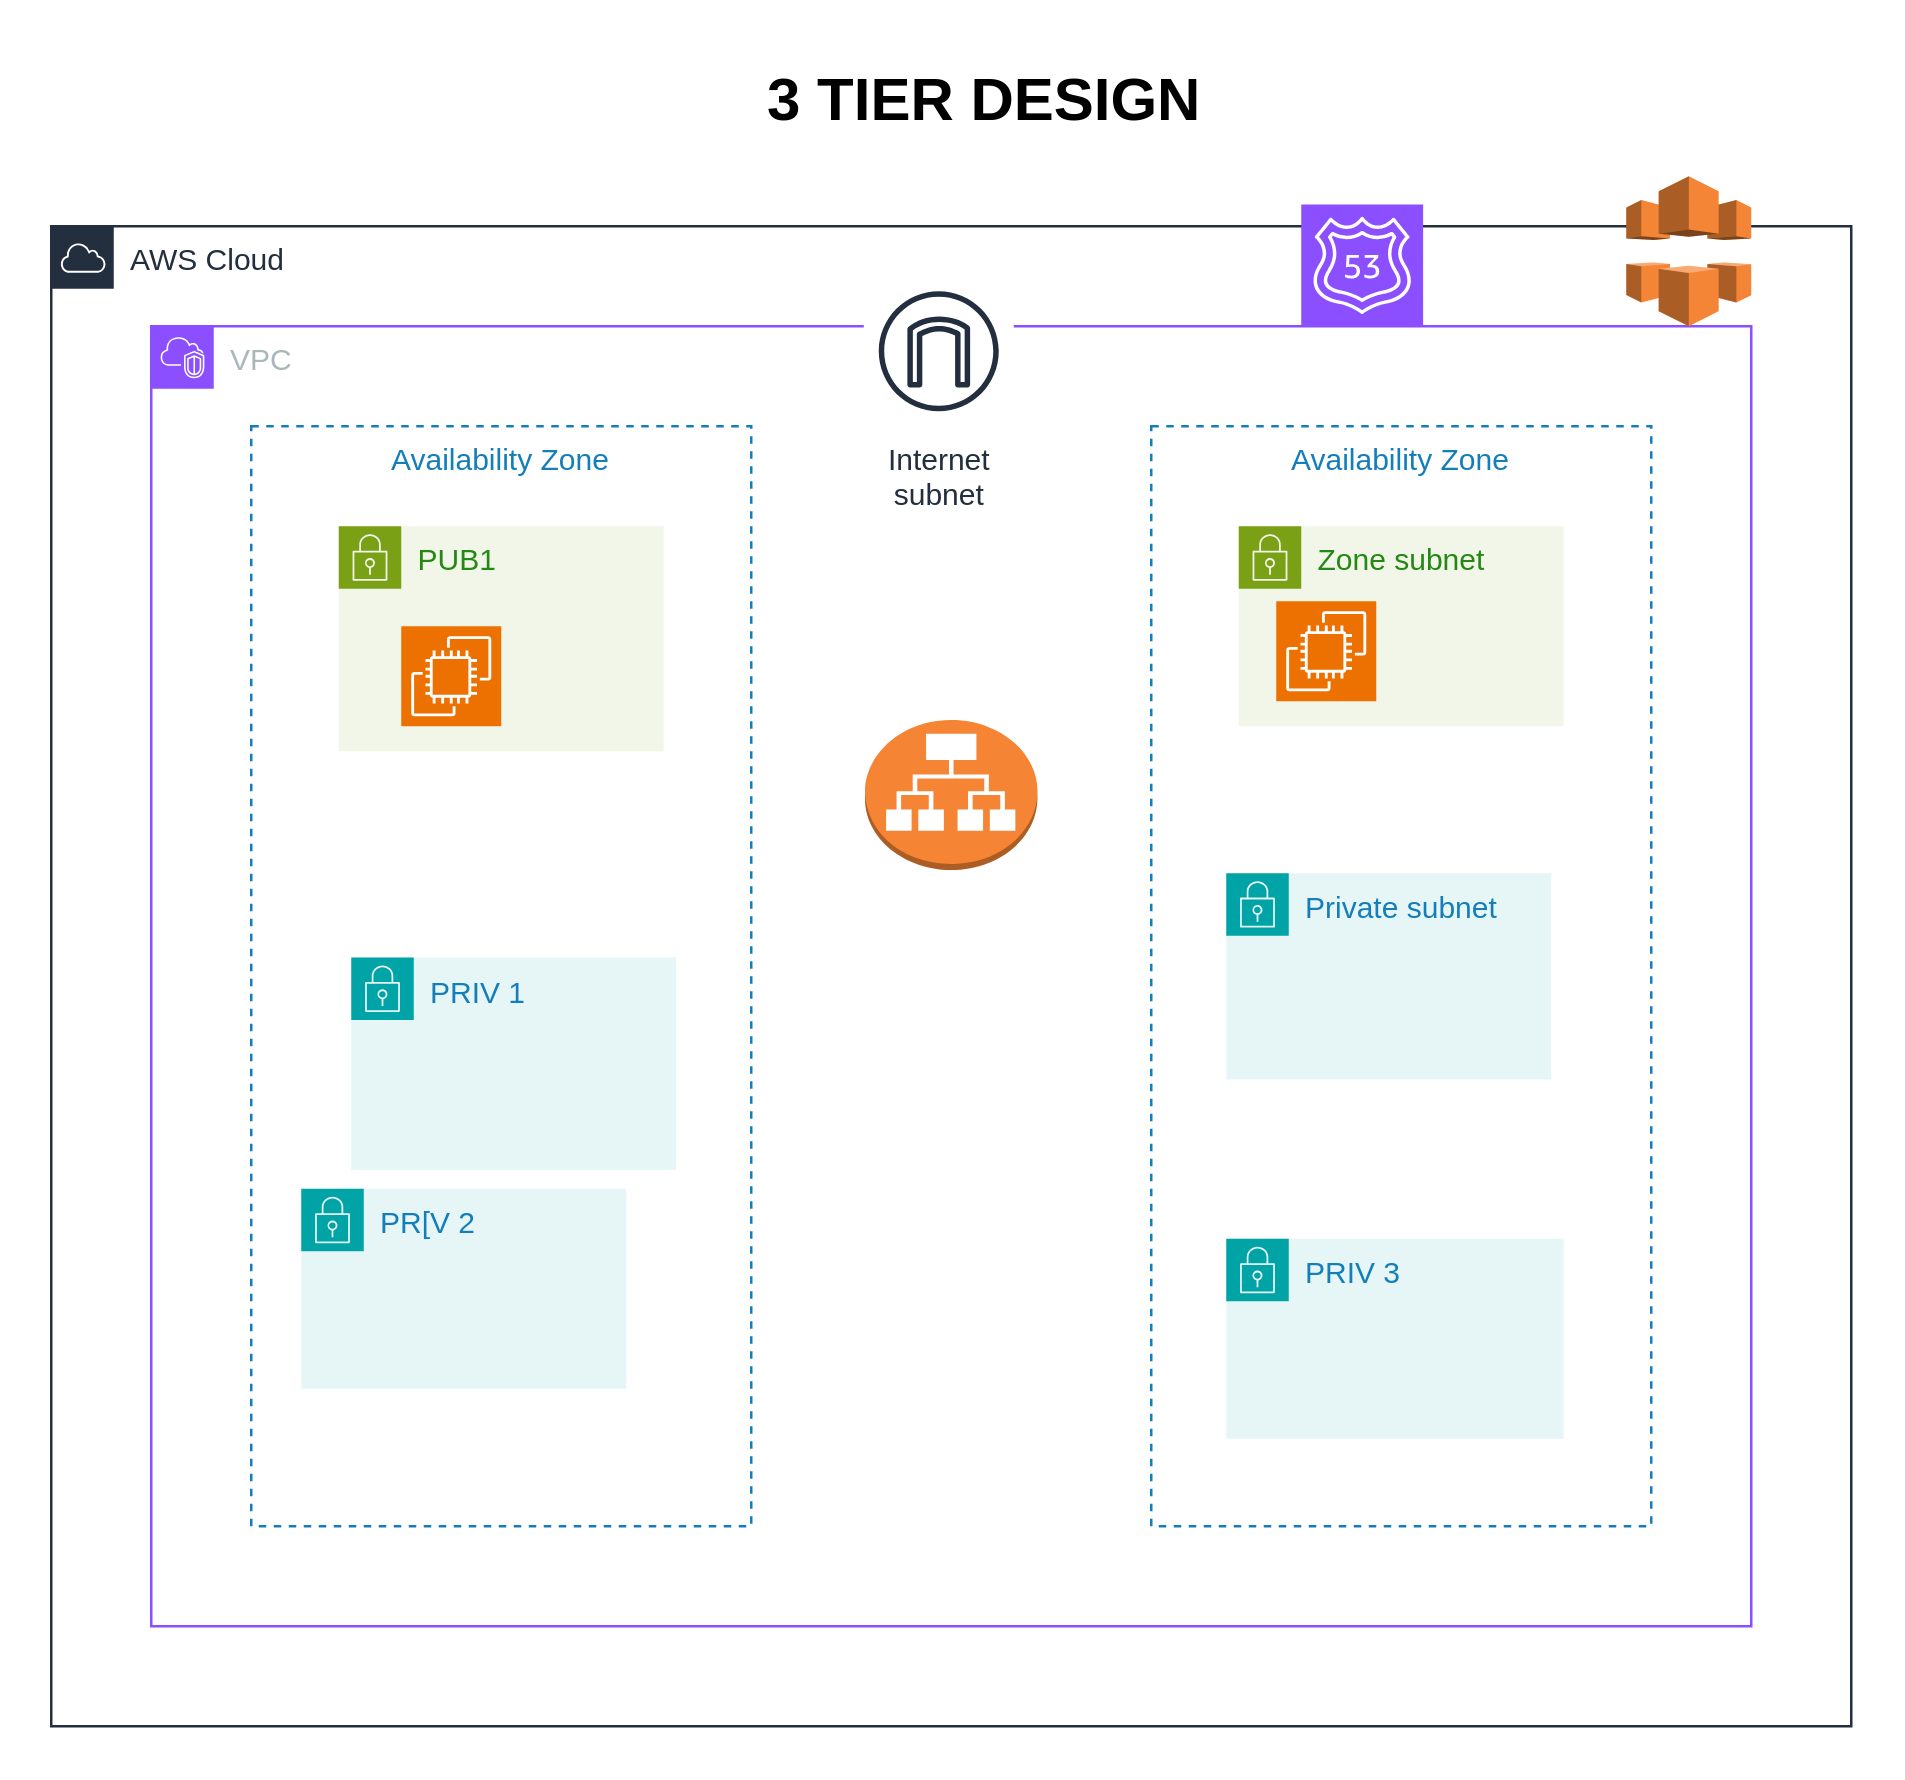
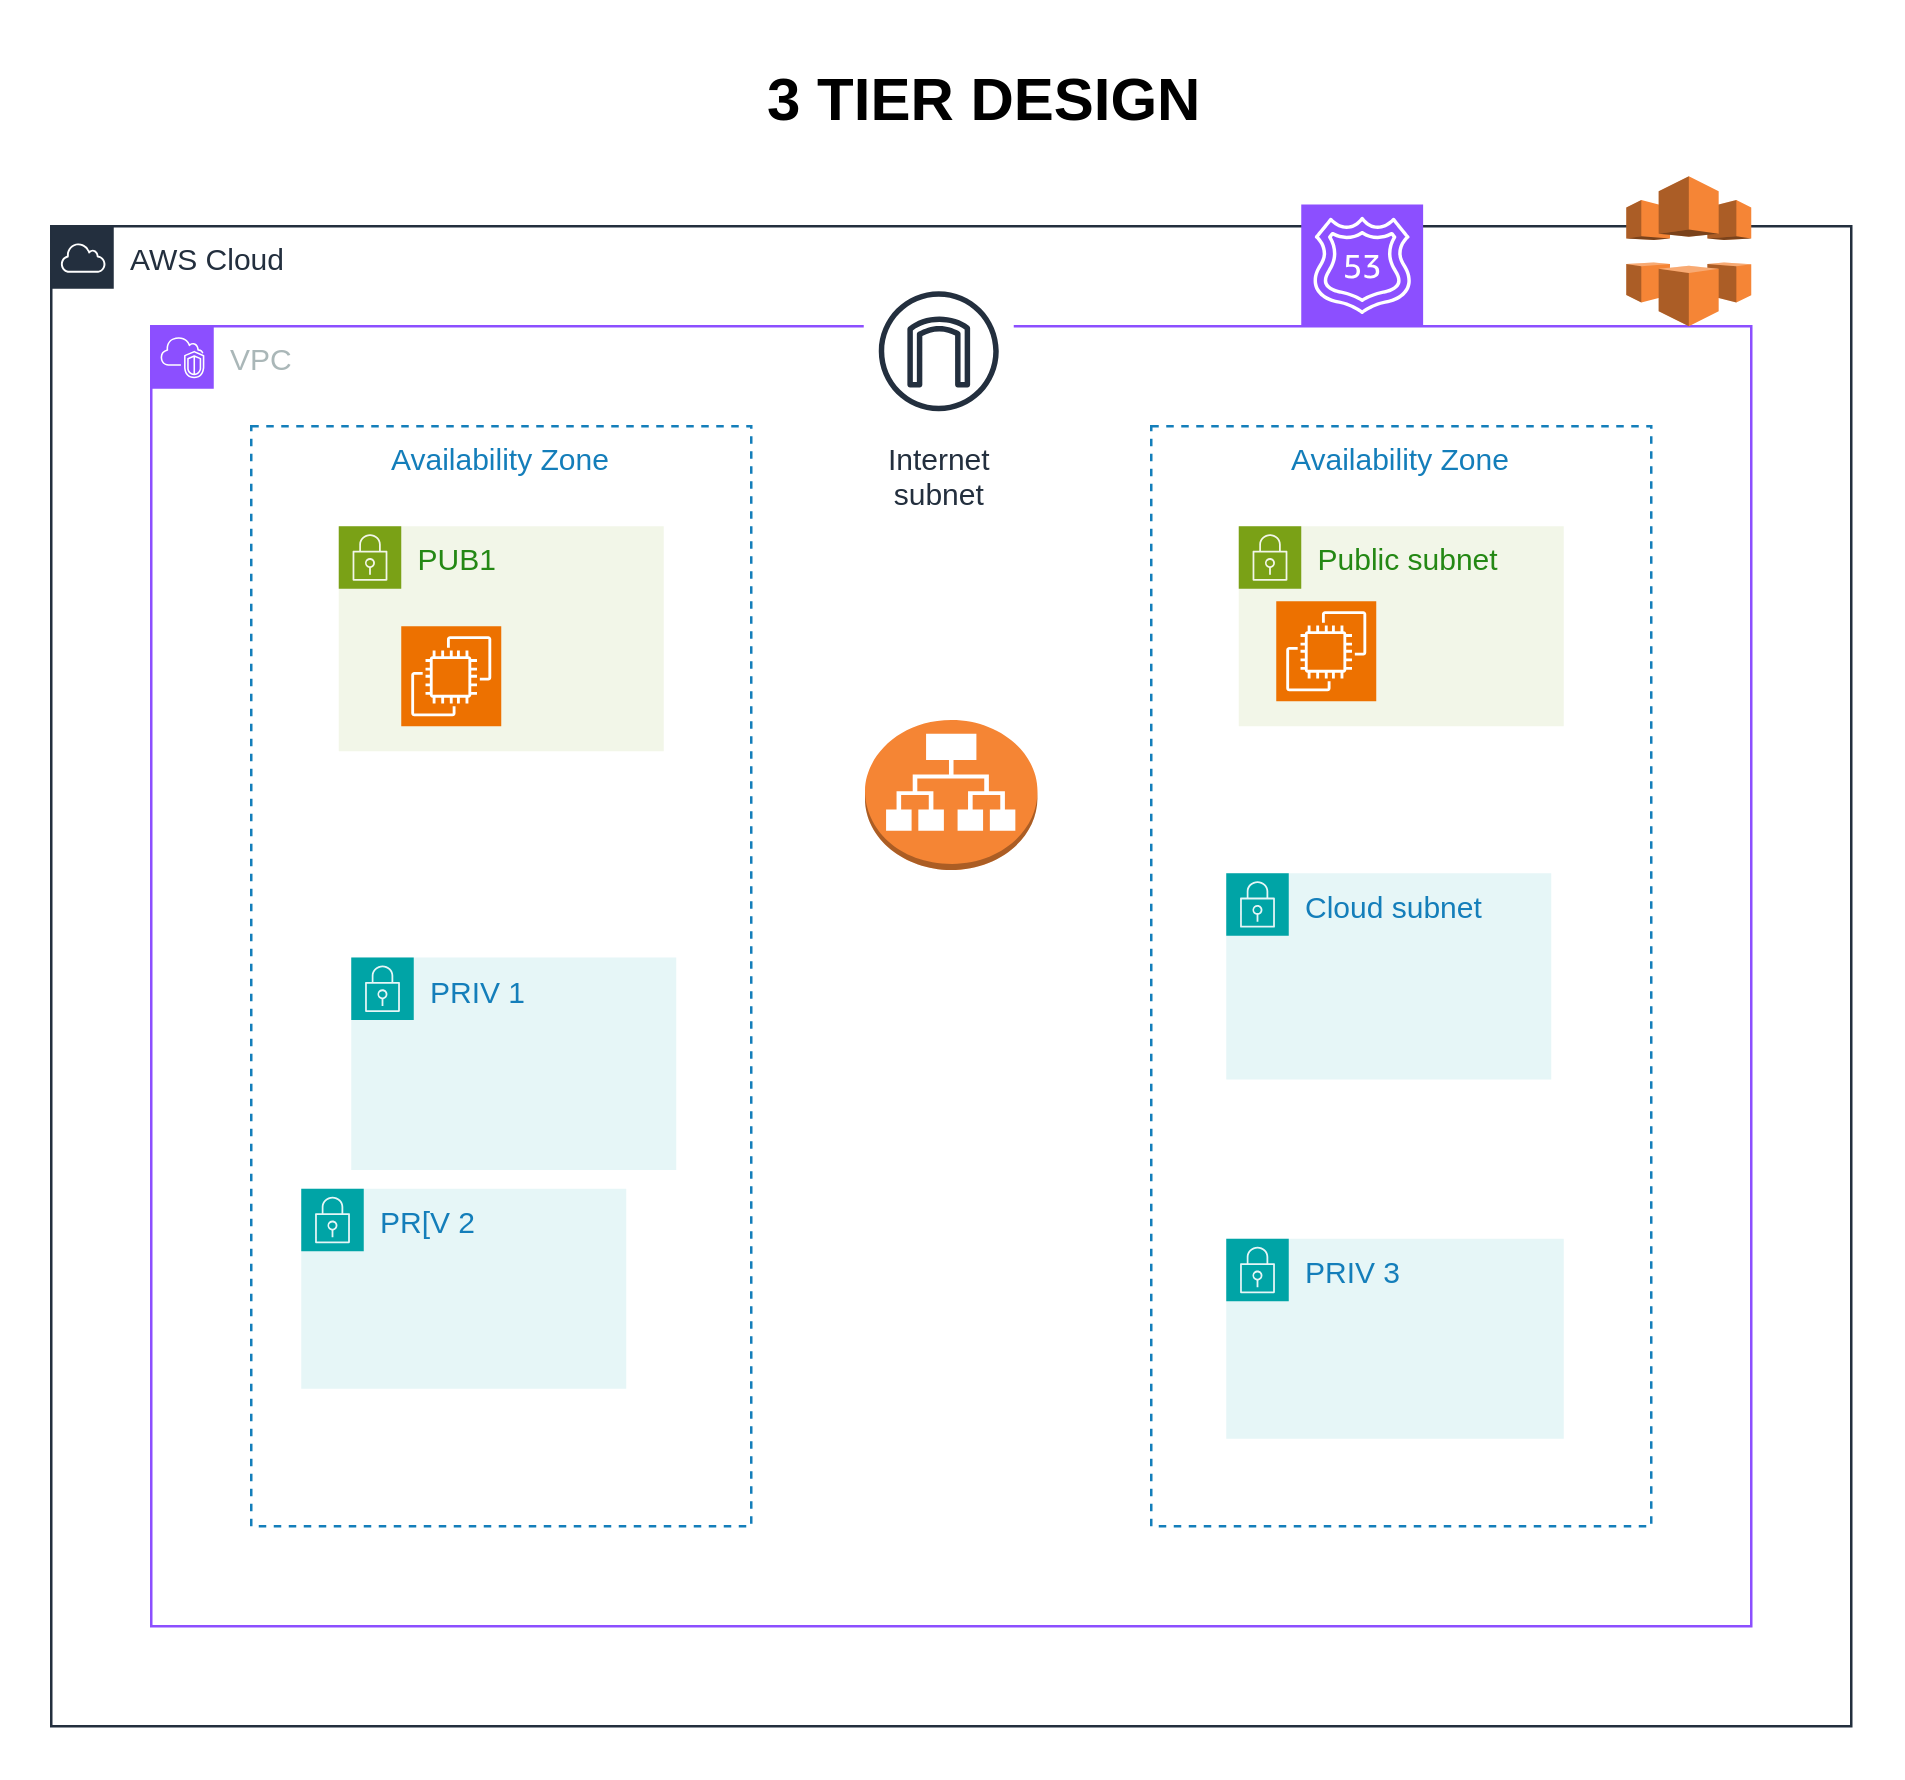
(1407, 562) -> (1416, 562)
(1416, 909) -> (1399, 909)
